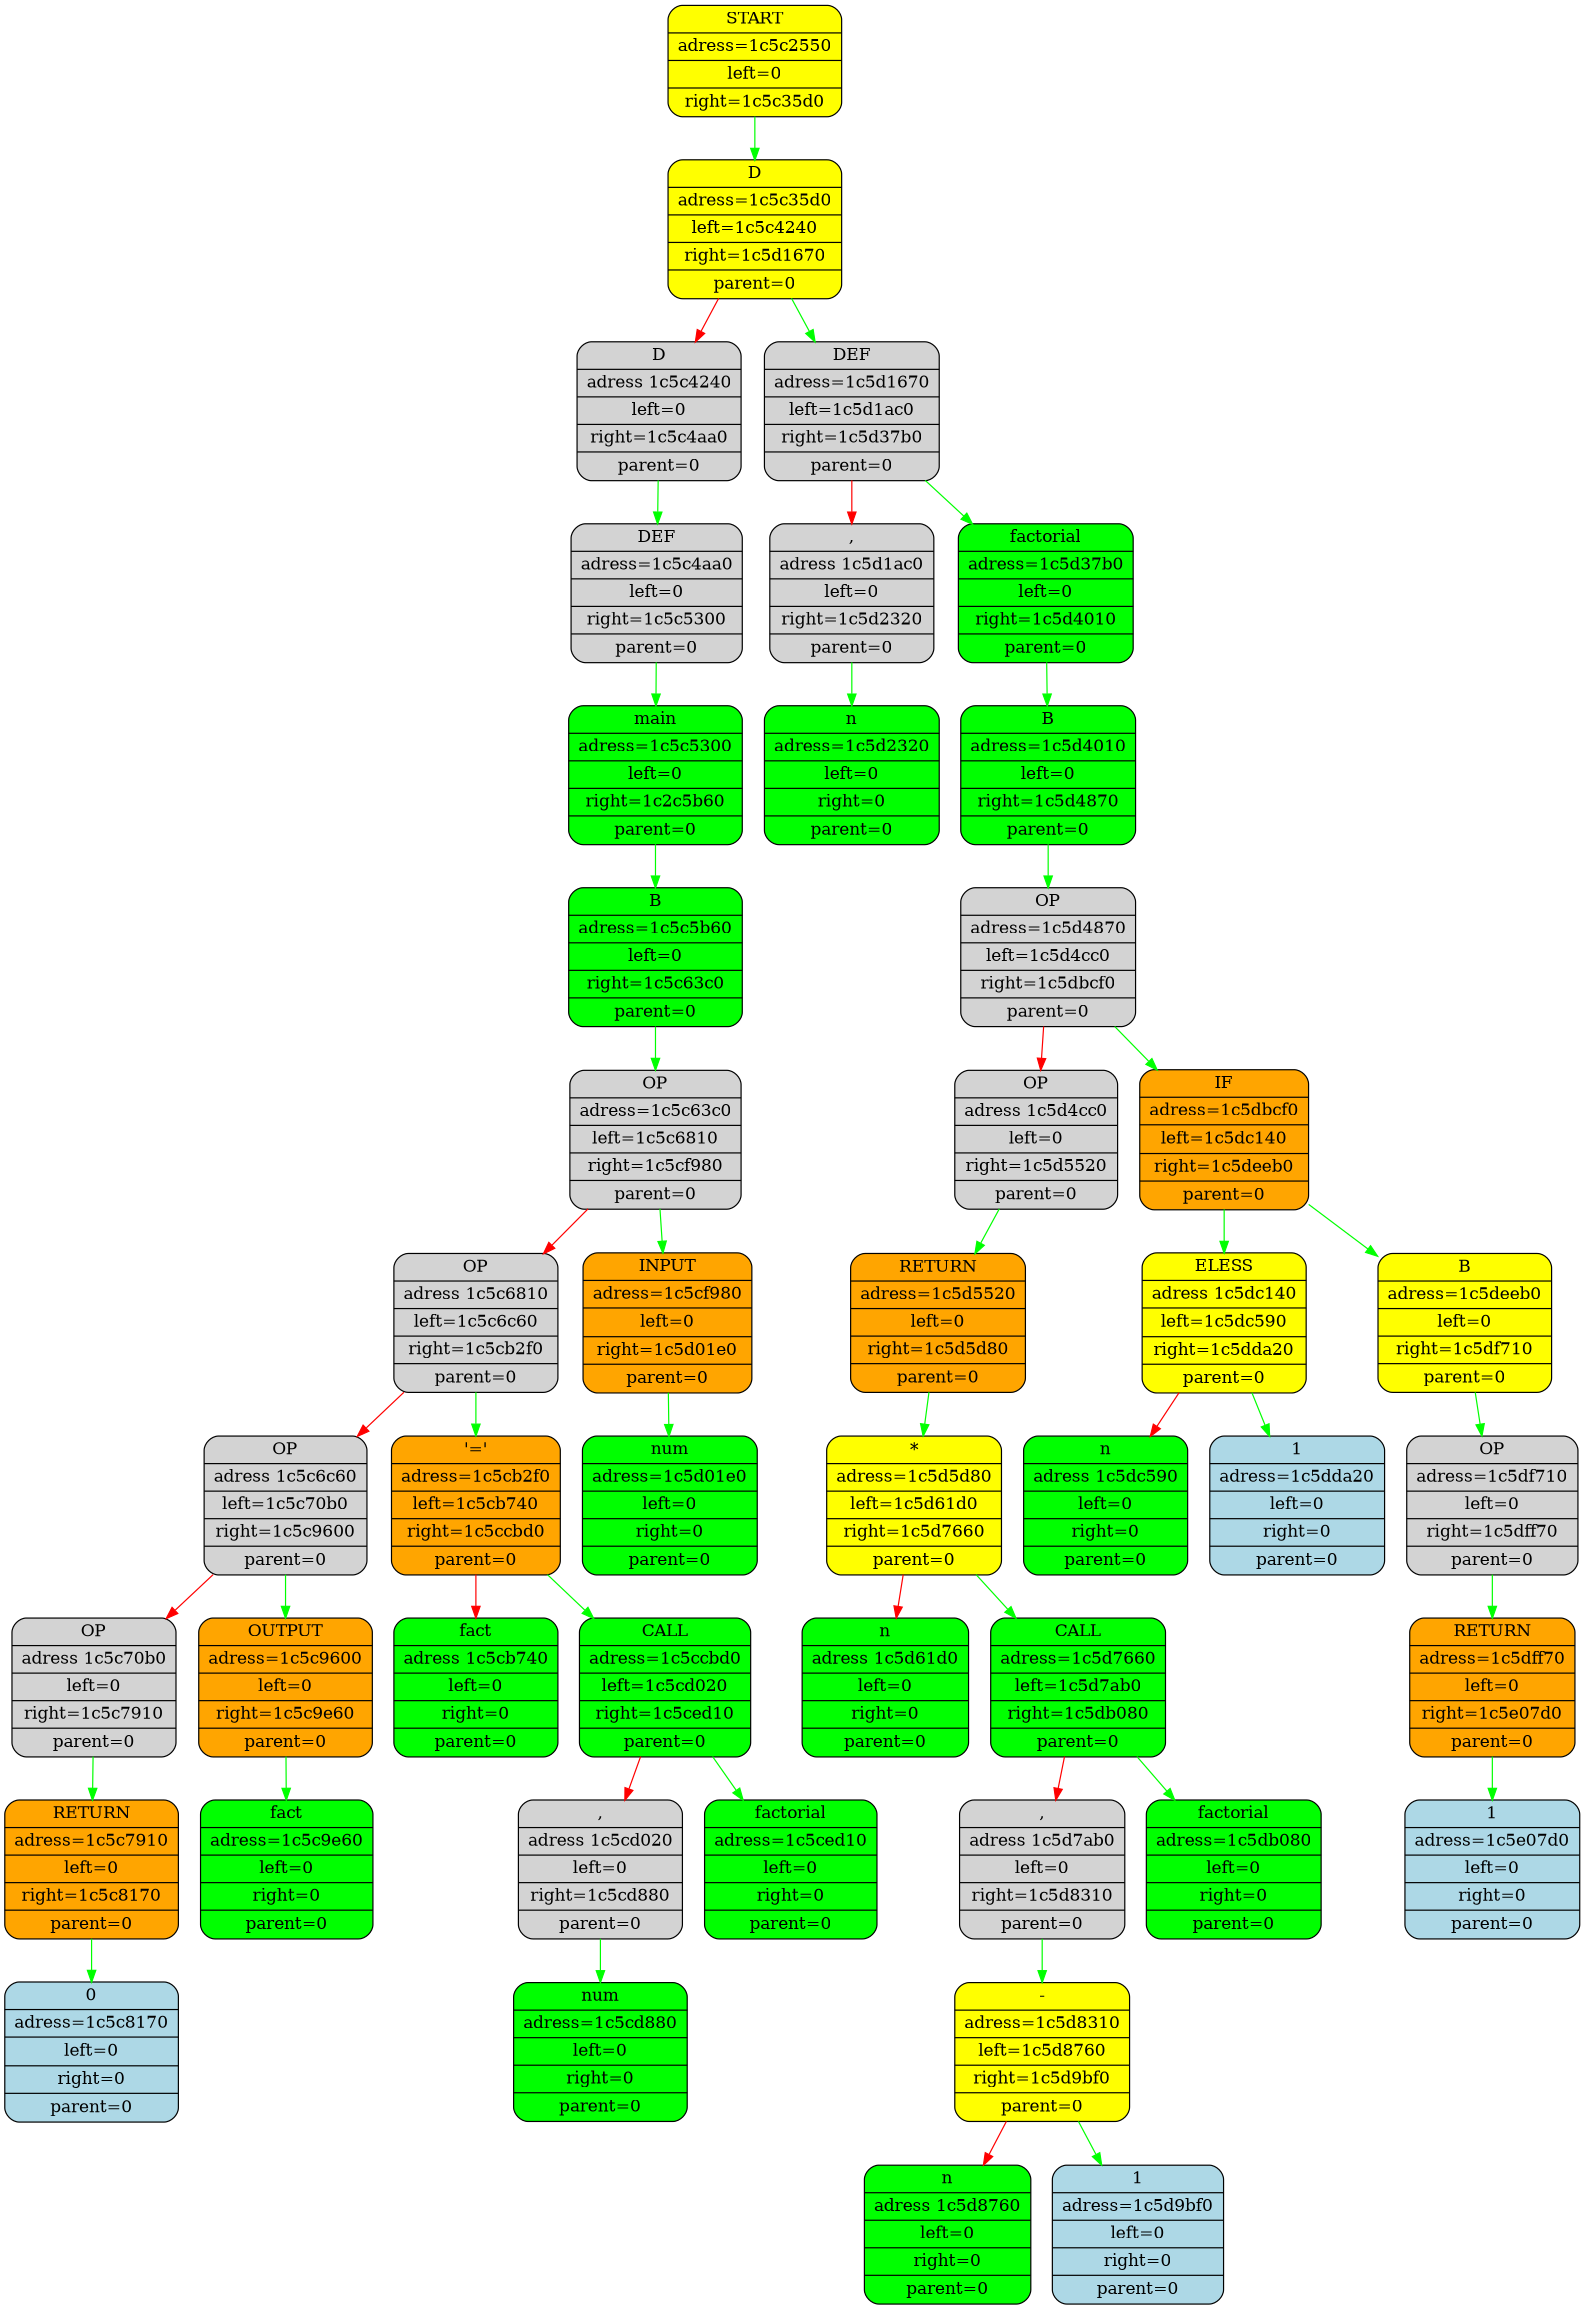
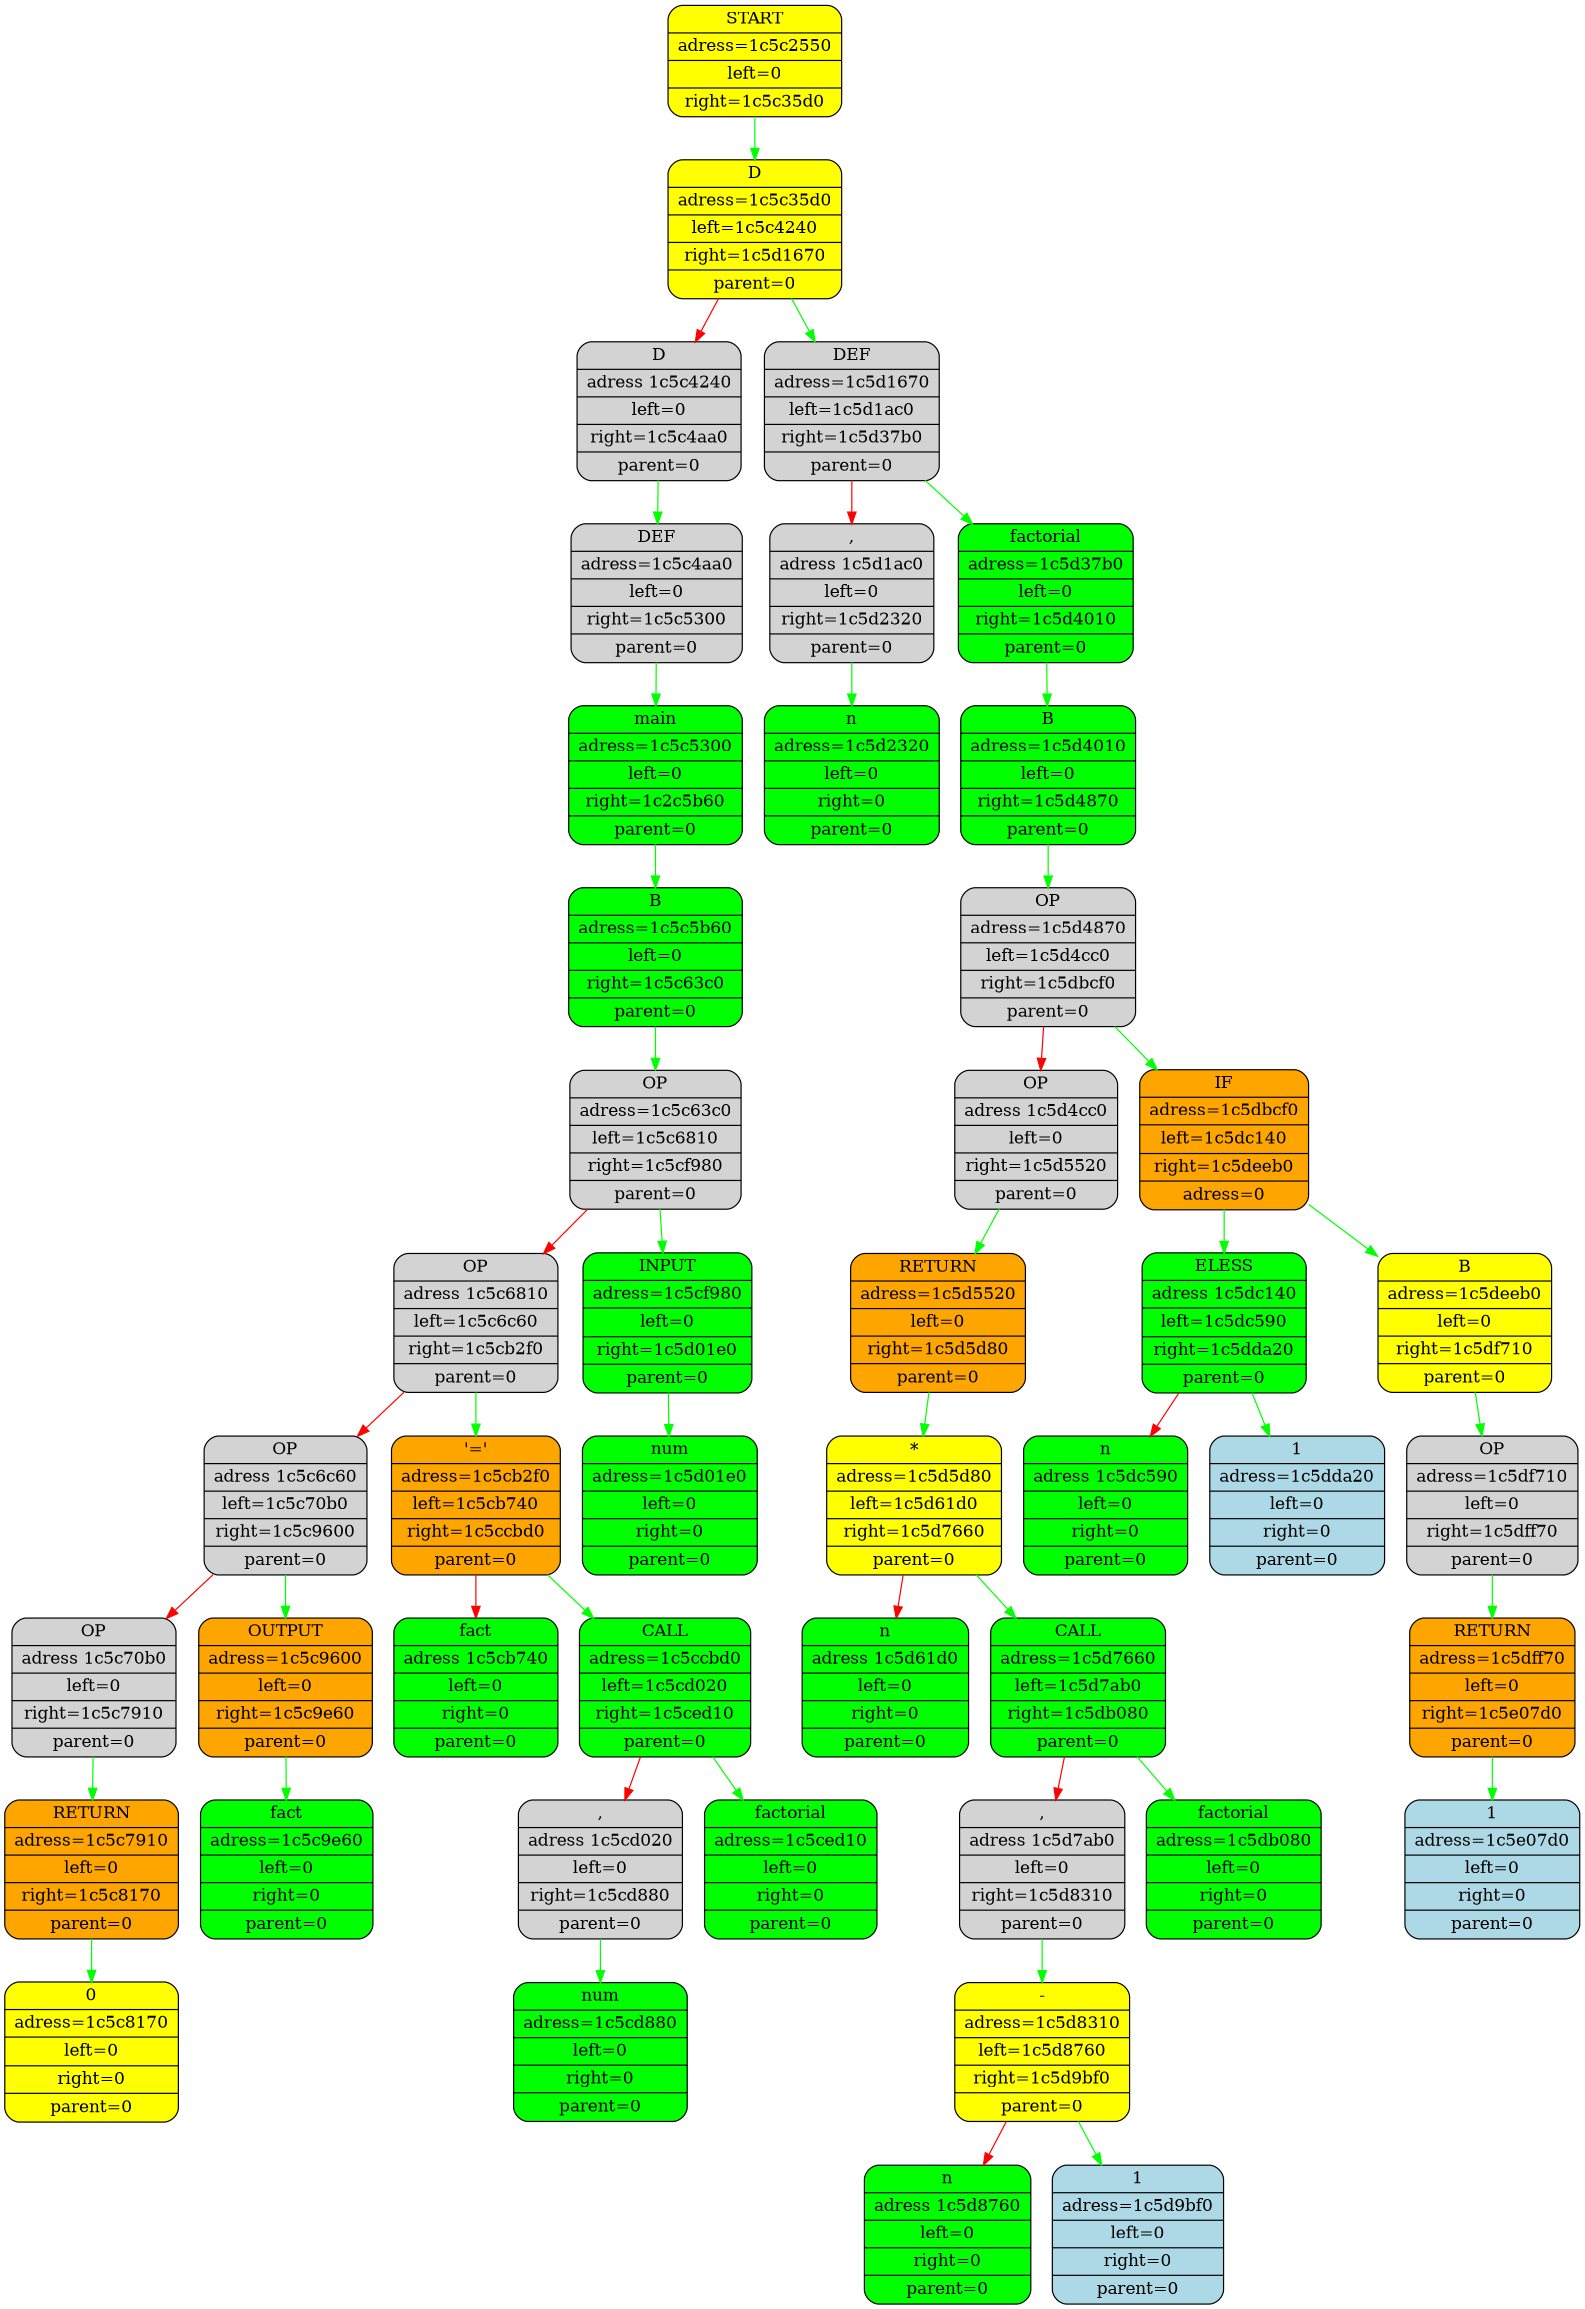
(1224, 1195) -> (1224, 1195)
(667, 1323) -> (667, 1323)
(1224, 1323) -> (1224, 1323)
(92, 2052) -> (92, 2052)
